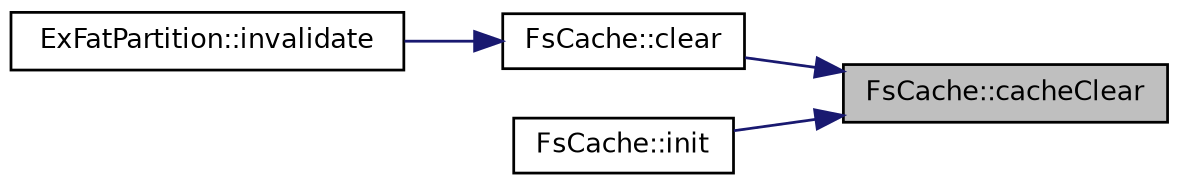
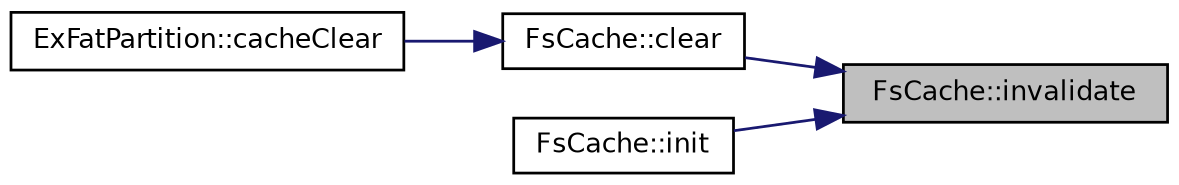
(207, 41) -> (207, 41)
(1005, 93) -> (1005, 93)
